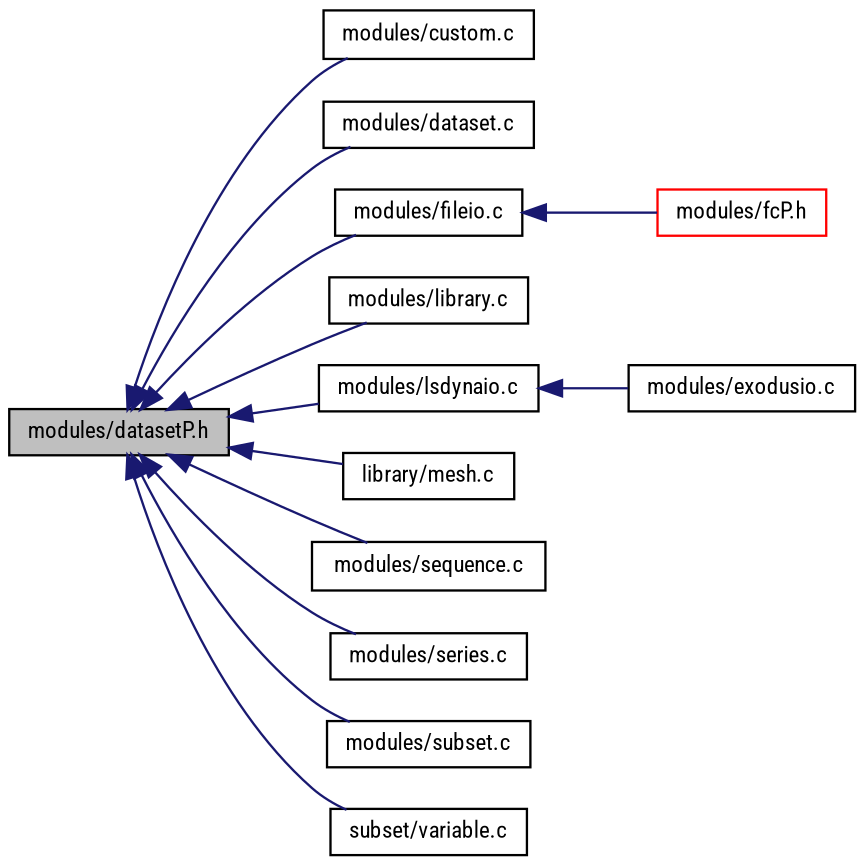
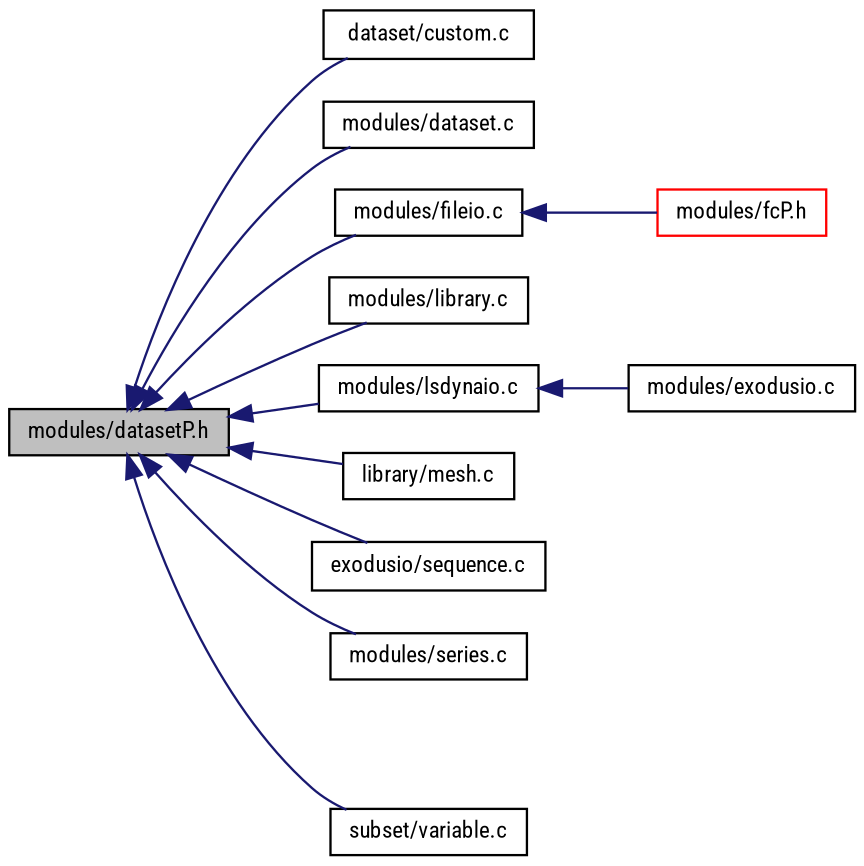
(429, 35) -> (429, 35)
(429, 566) -> (429, 566)
(429, 744) -> none
